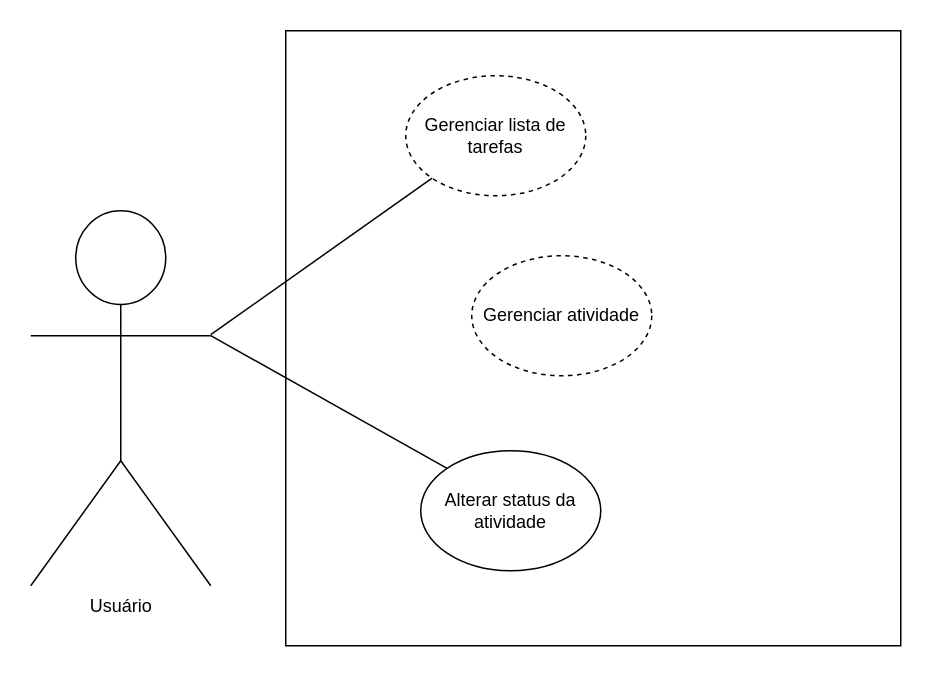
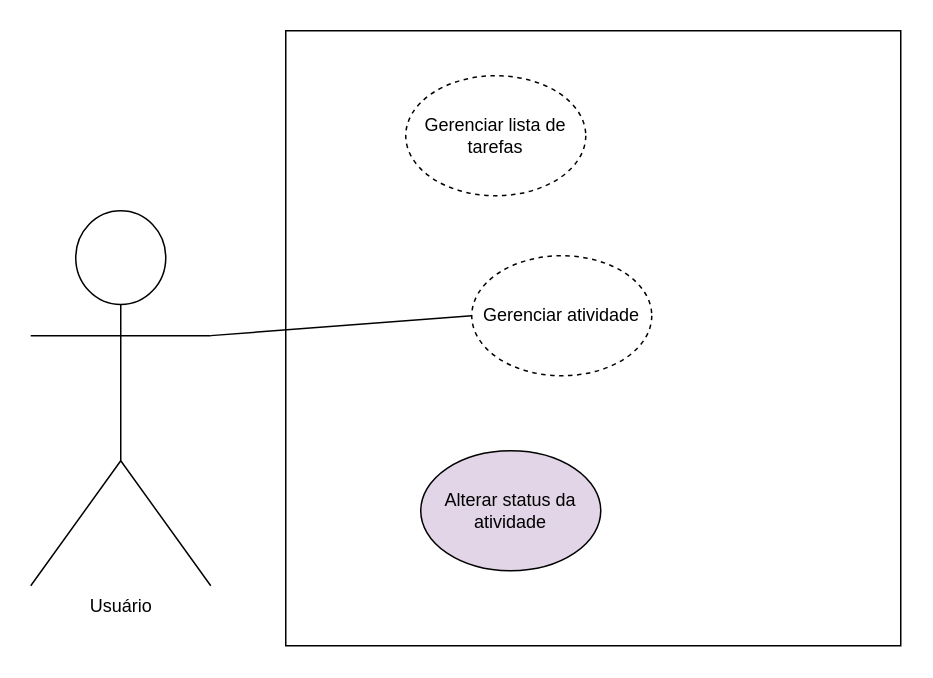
(322, 256) -> none
none -> (343, 326)
(329, 402) -> none
(511, 511) -> (511, 511)
